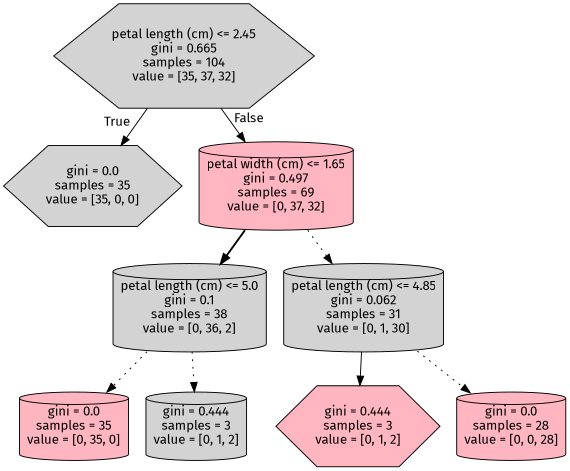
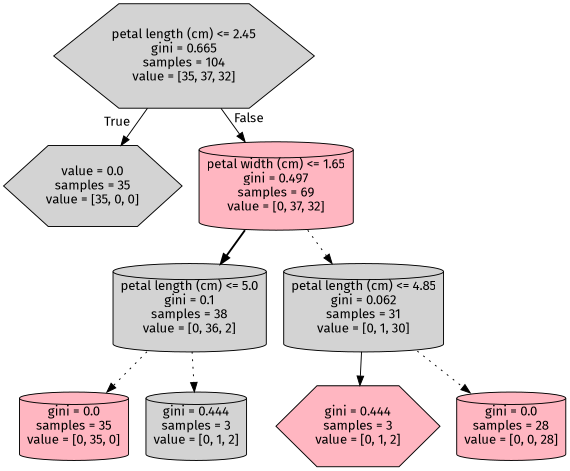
(93, 186) -> (93, 186)
